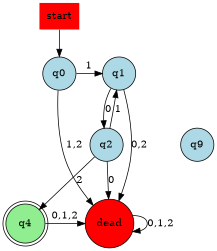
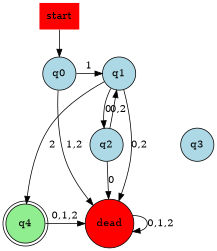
(118, 109) -> (118, 109)
(197, 145) -> (197, 145)
(70, 181) -> (49, 128)
